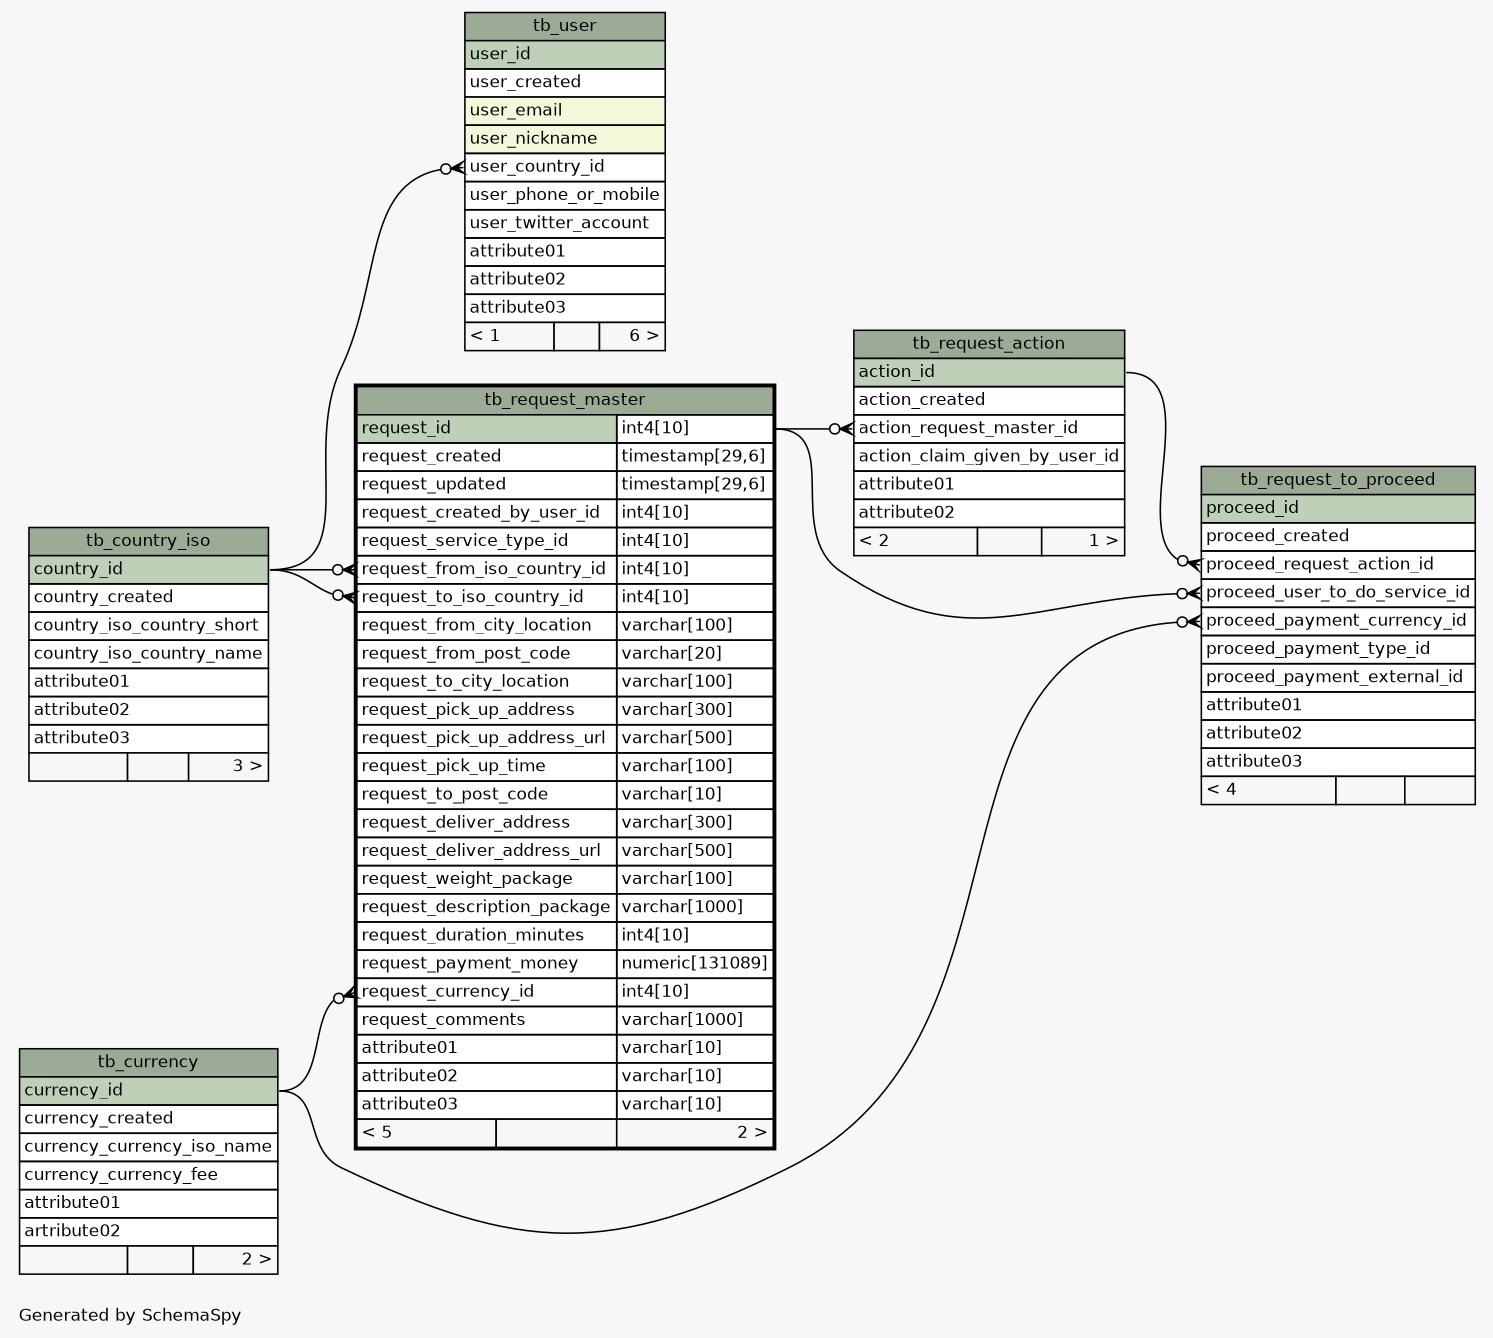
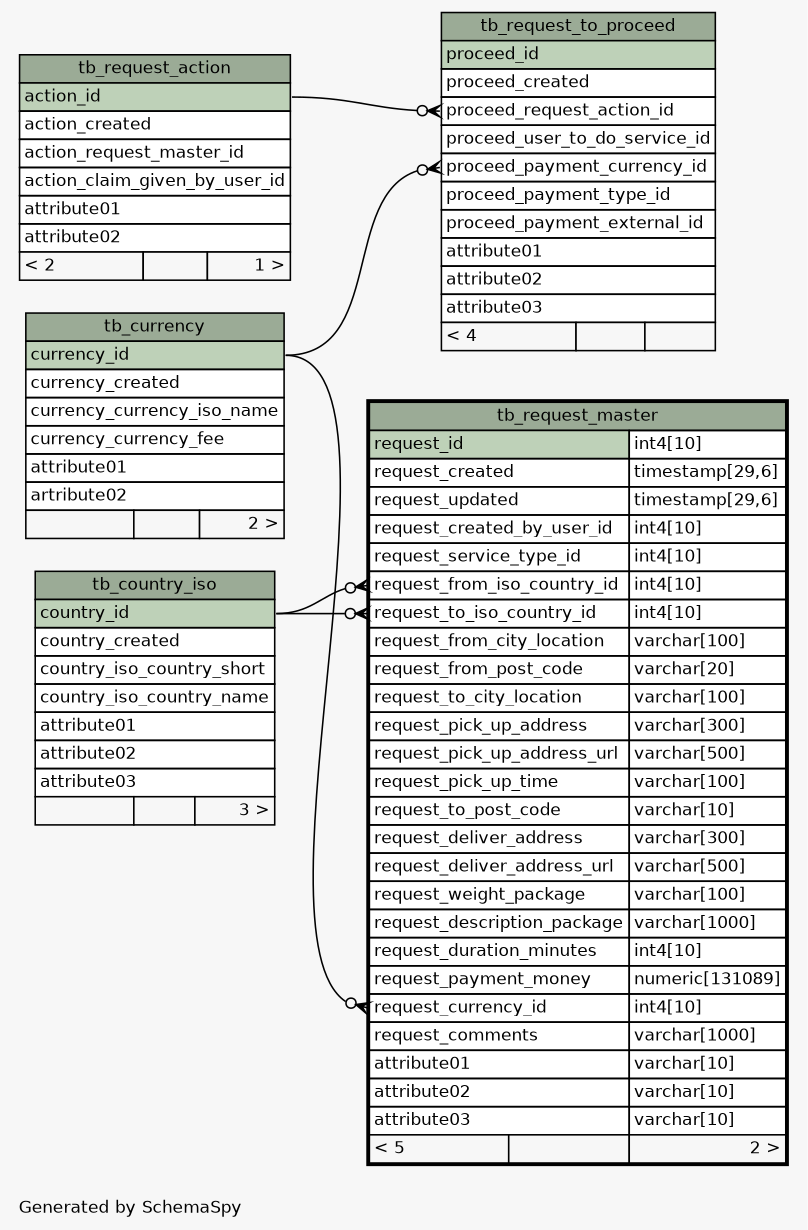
(565, 182) -> none
(805, 429) -> none
(919, 610) -> none
